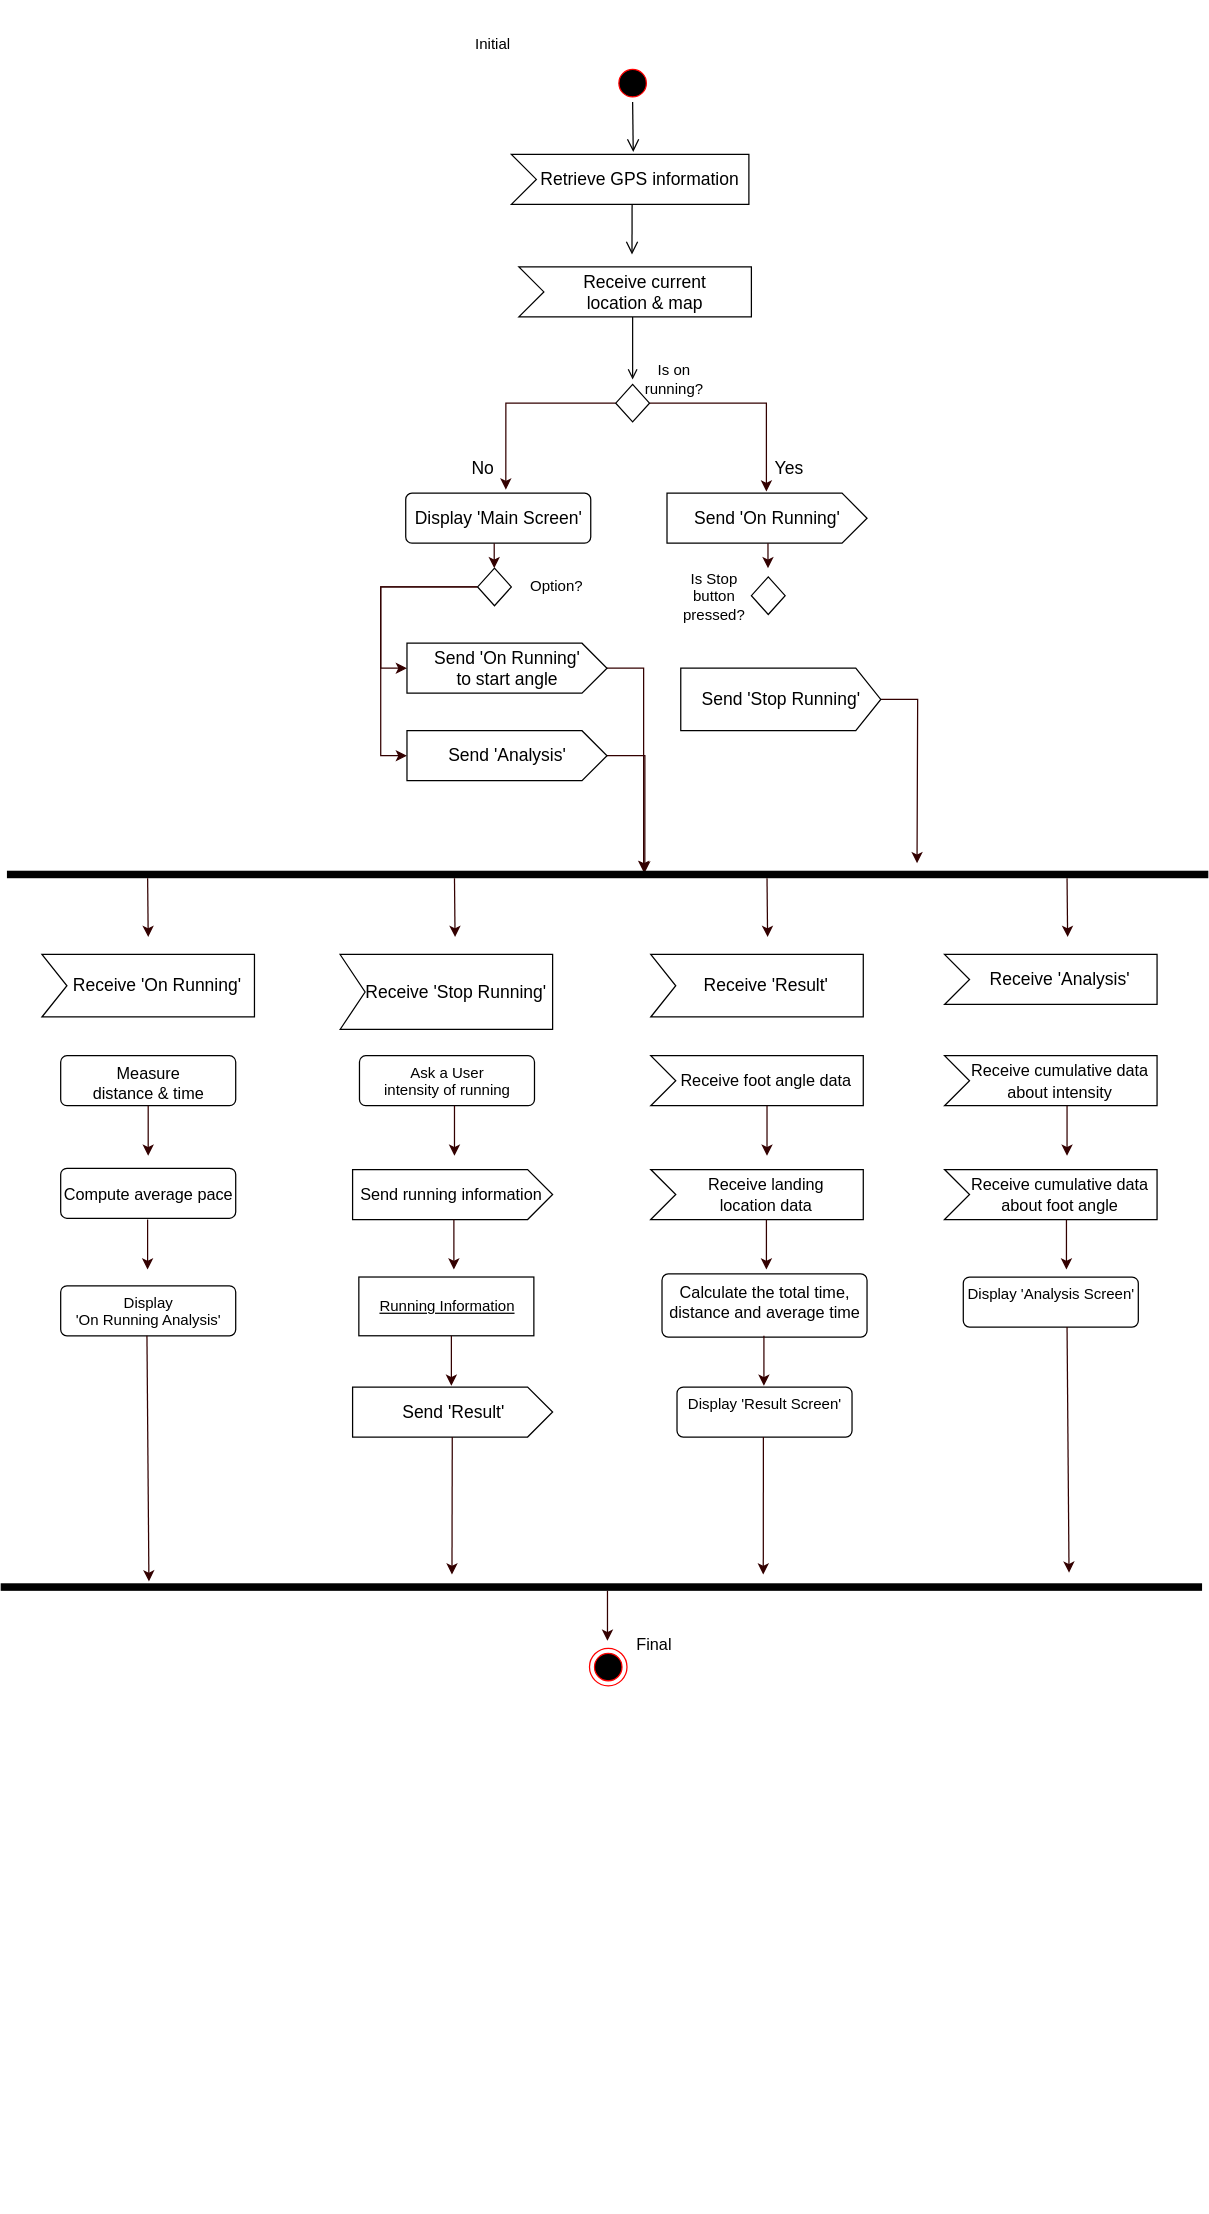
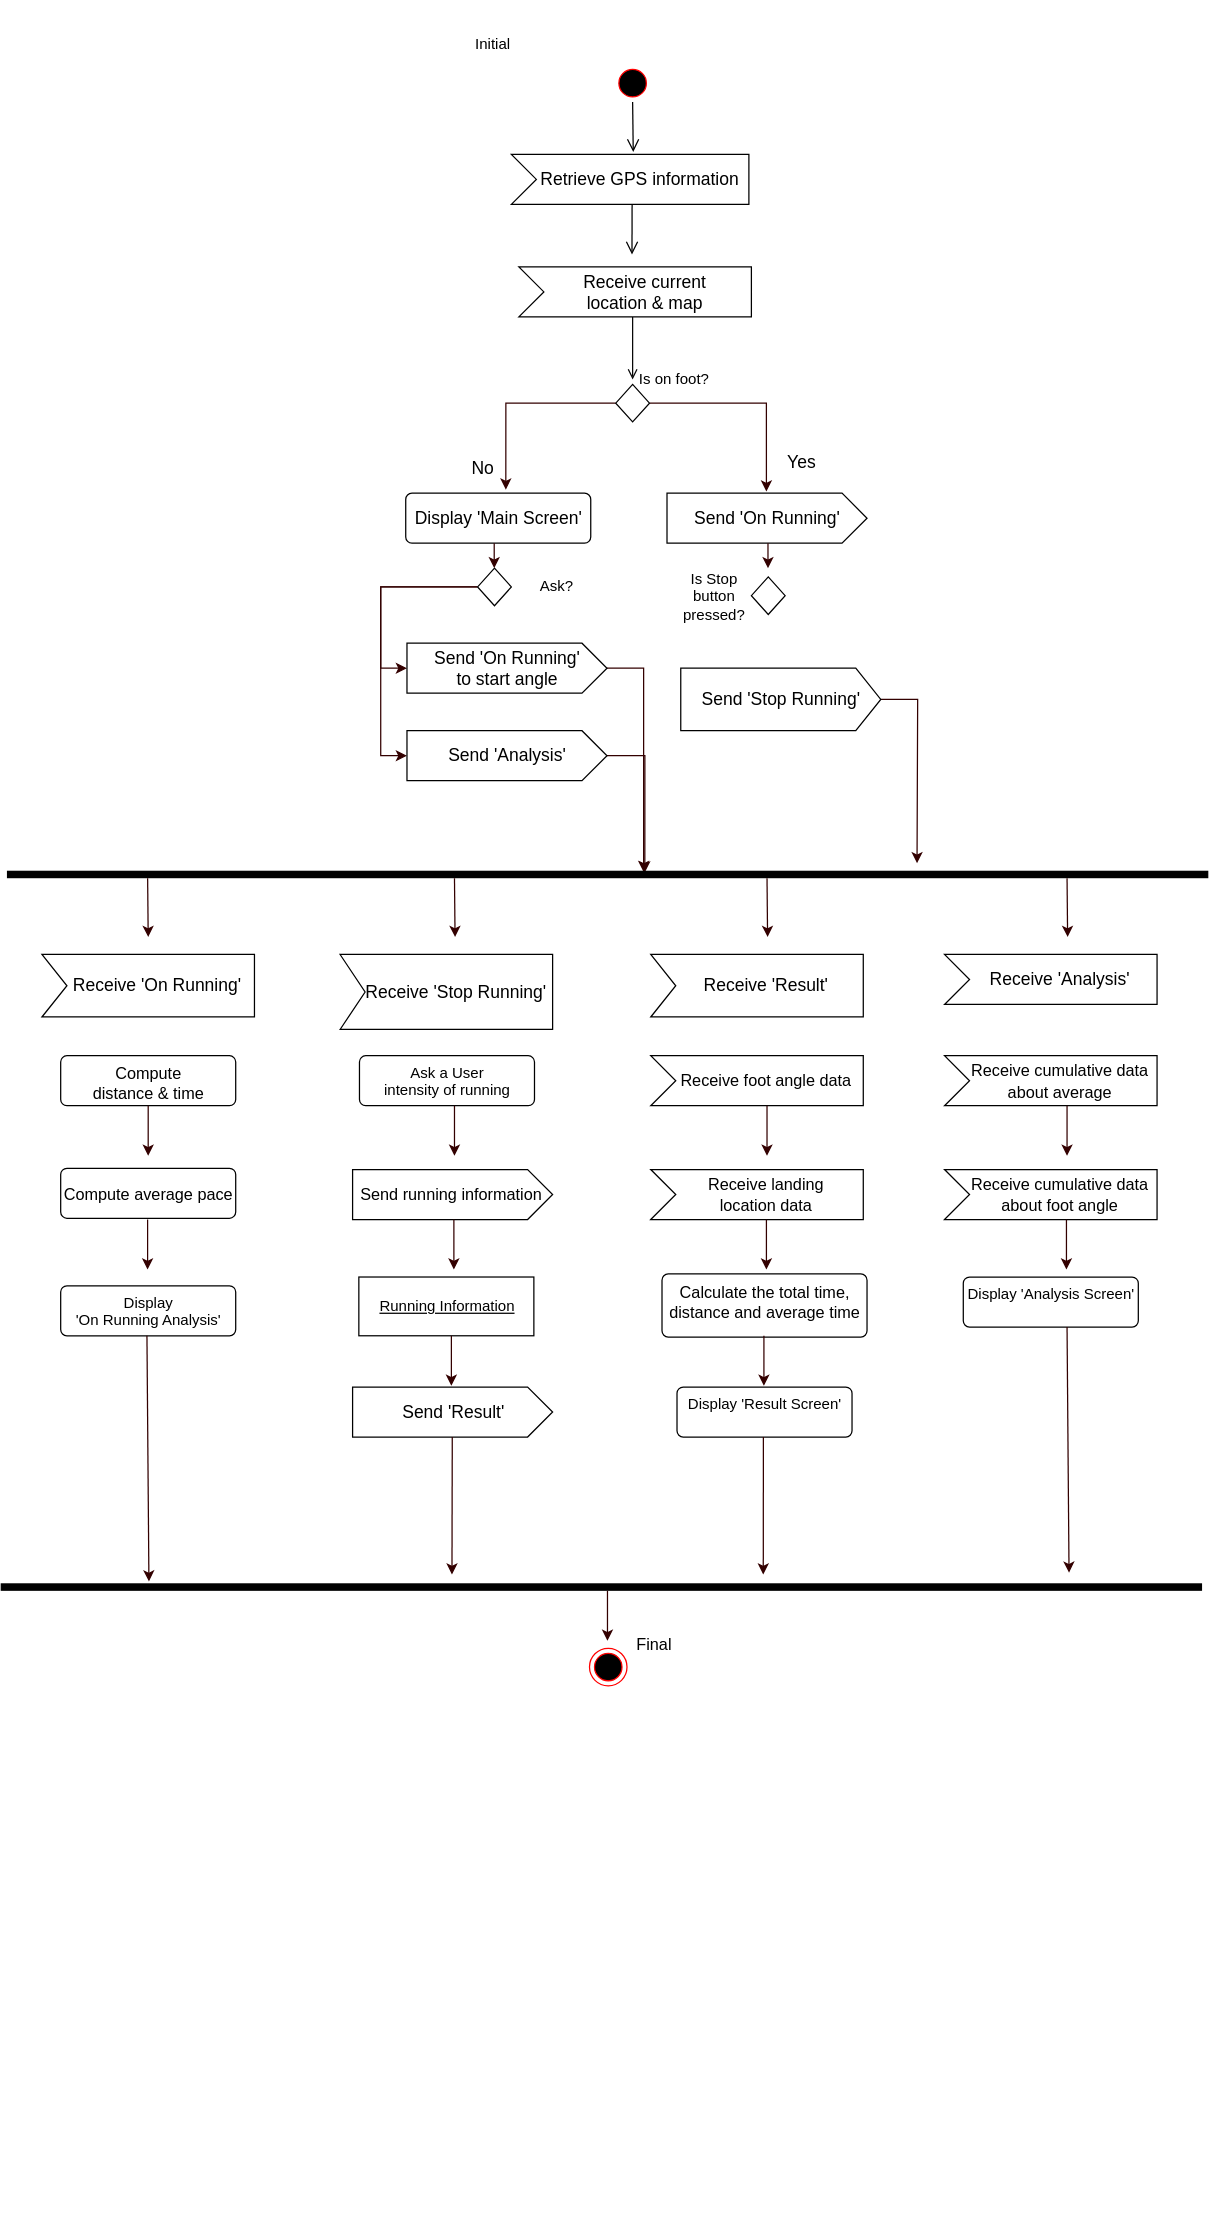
(674, 379) -> (674, 379)
(789, 468) -> (801, 462)
(557, 587) -> (557, 587)
(1060, 1081) -> (1060, 1081)
(149, 1082) -> (149, 1082)
